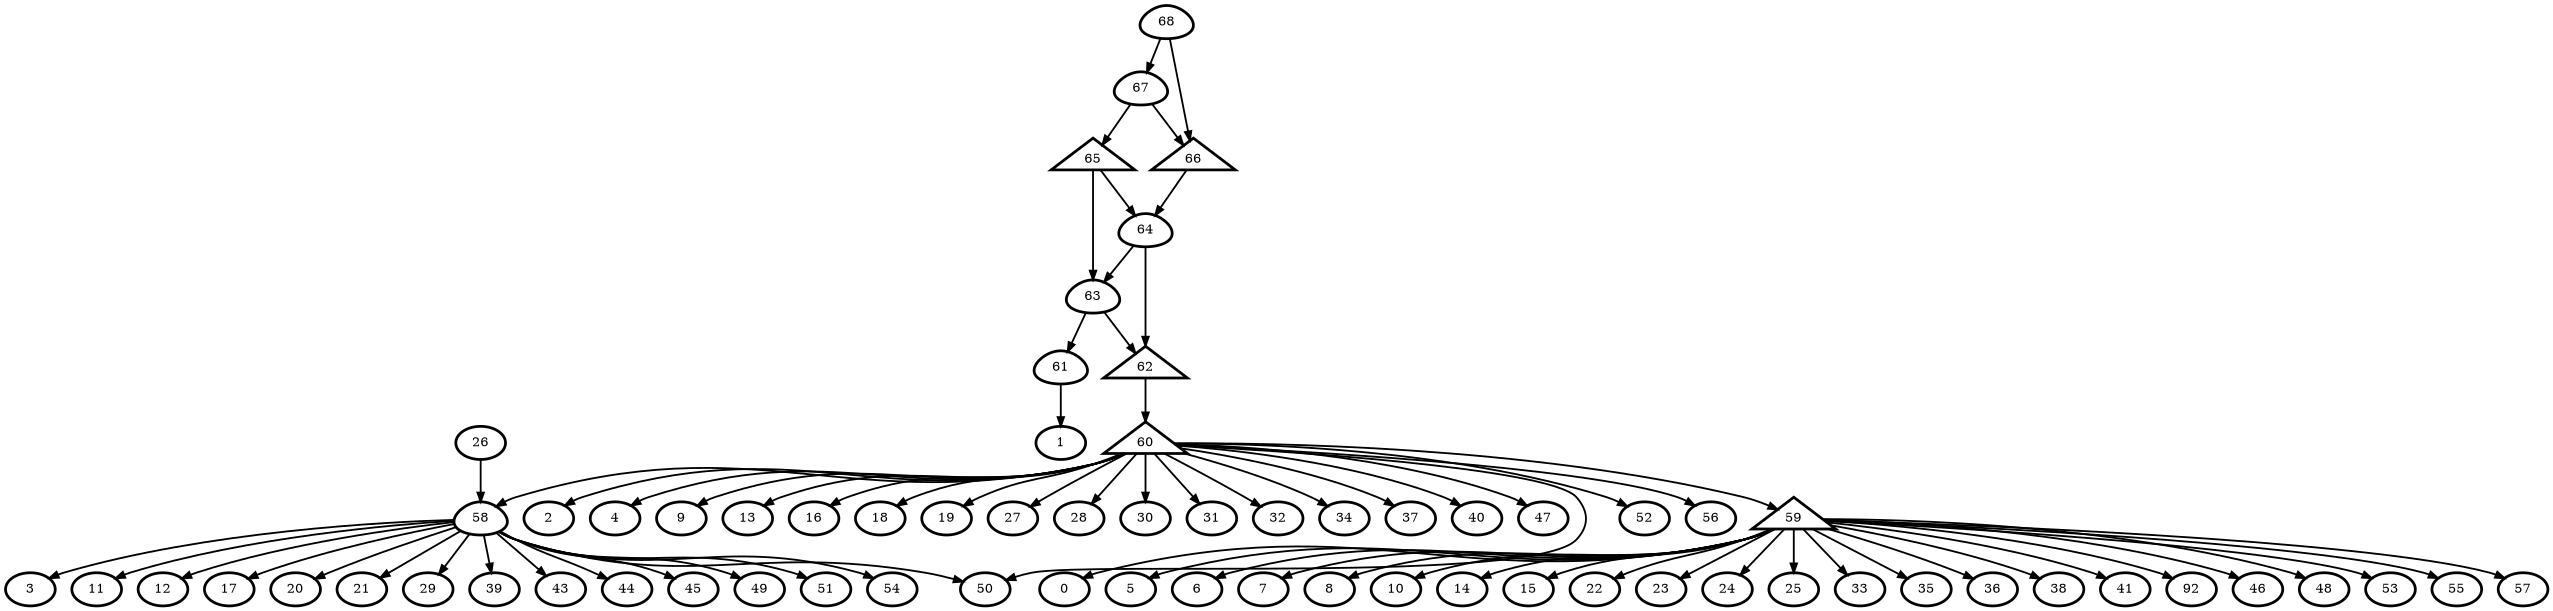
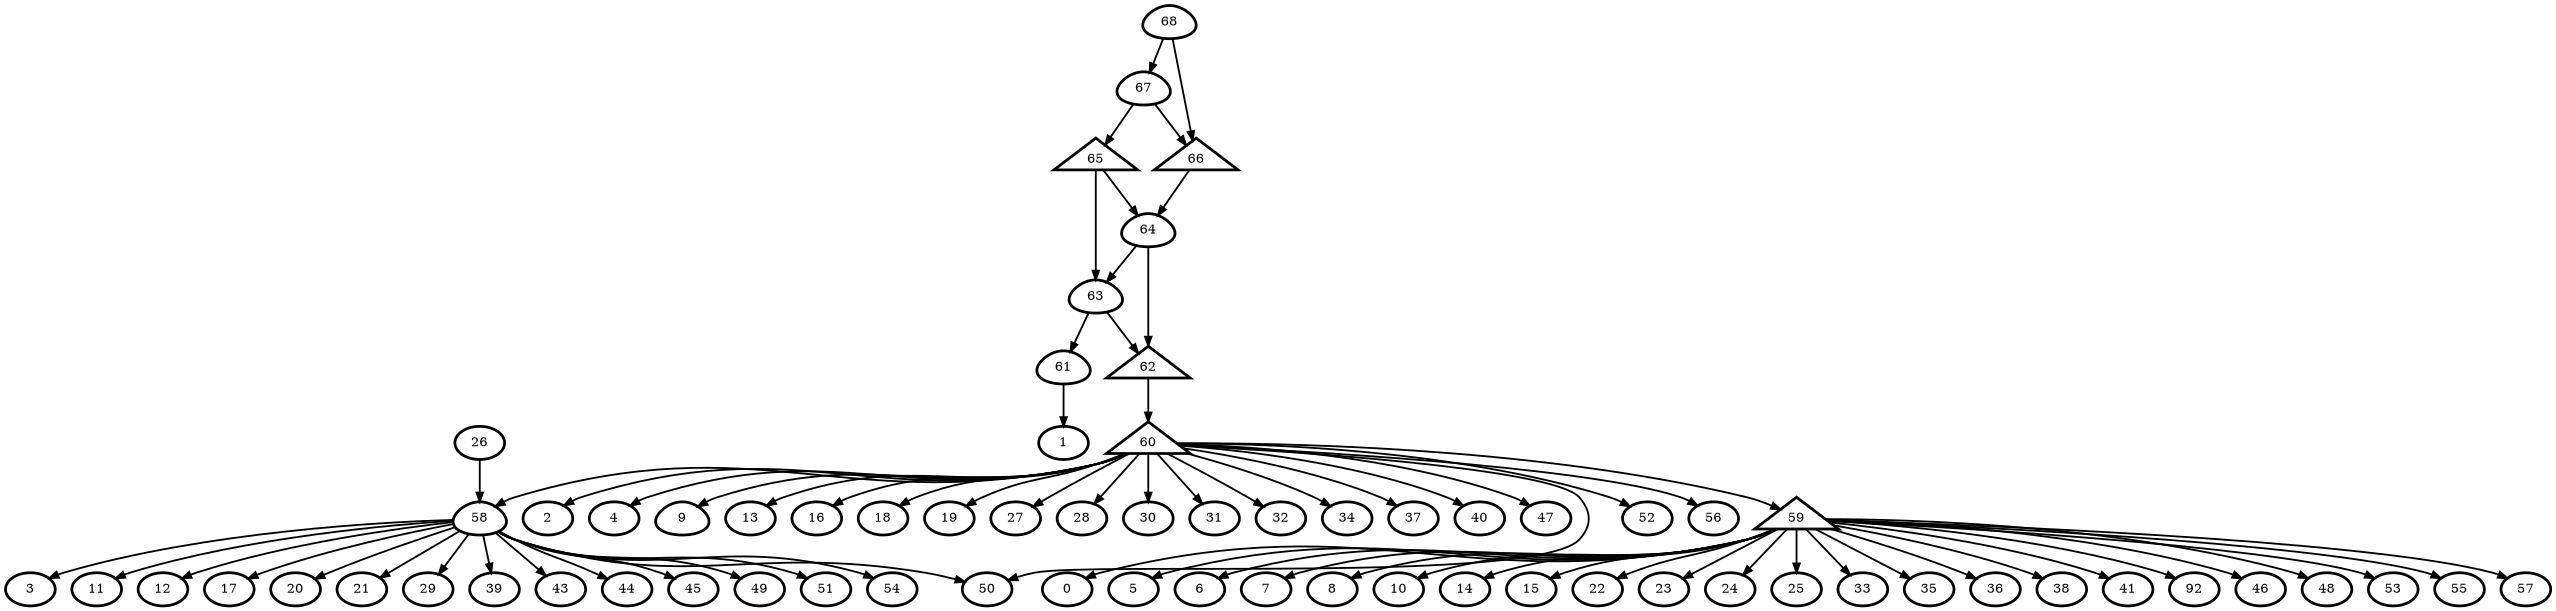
(681, 518) -> (682, 518)
